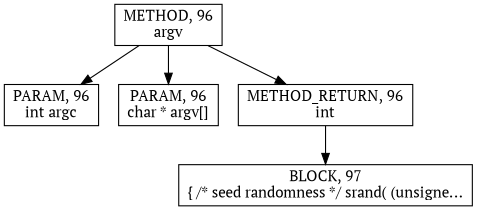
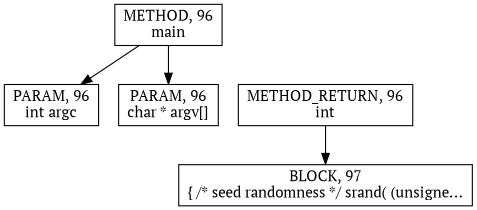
(168, 32) -> (168, 32)
(242, 63) -> none
